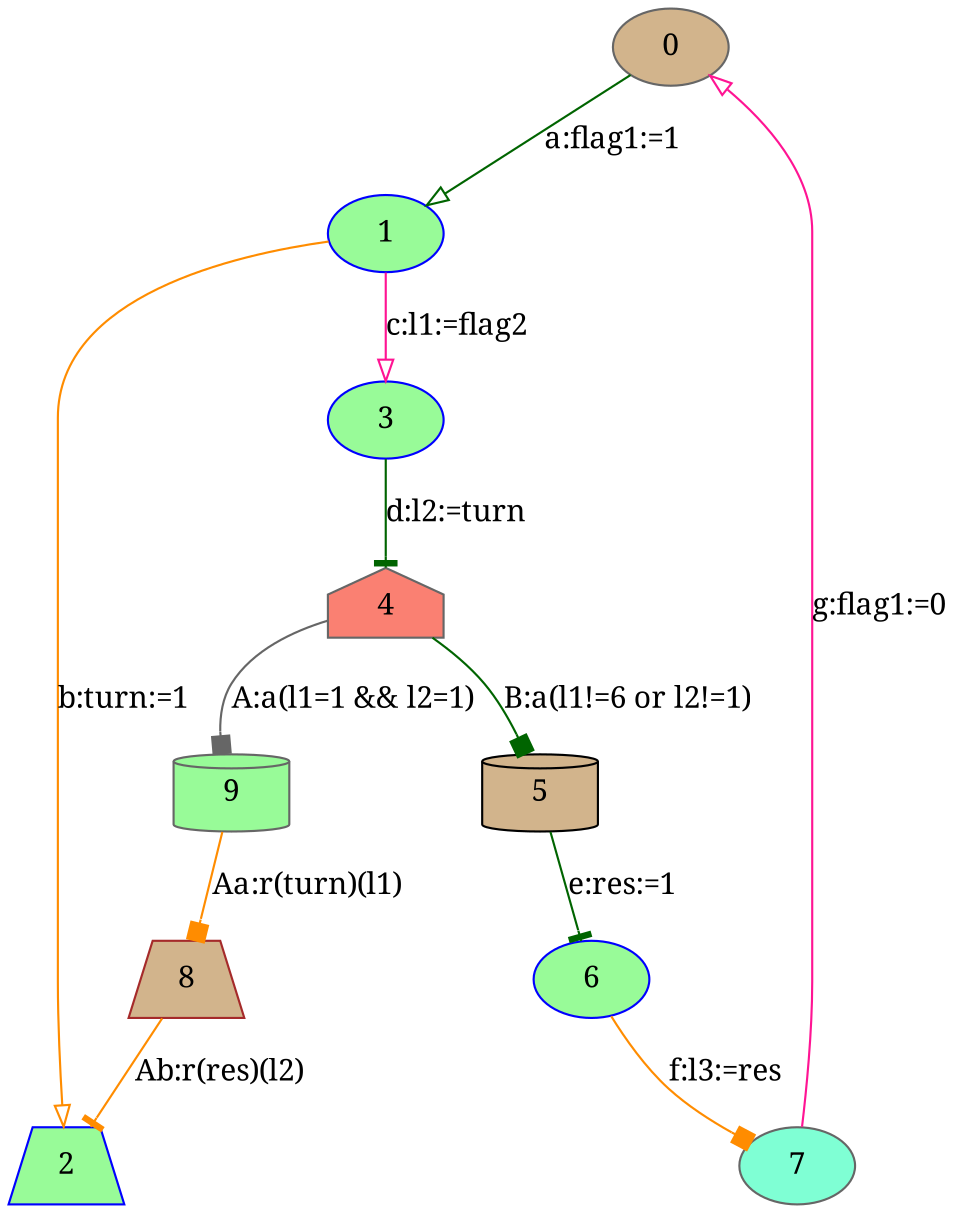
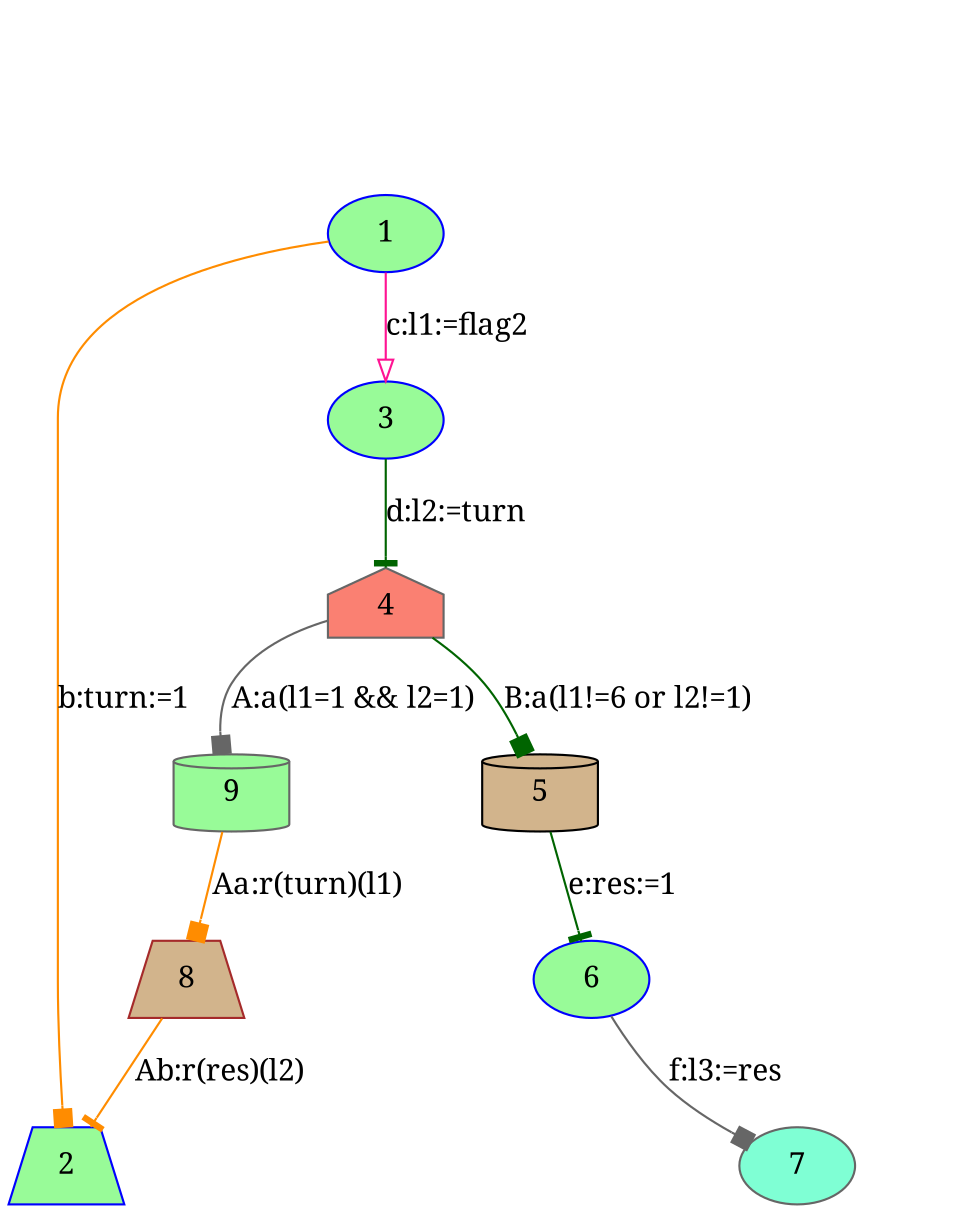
(671, 47) -> none
(58, 586) -> (58, 586)
(663, 1083) -> (663, 1083)
